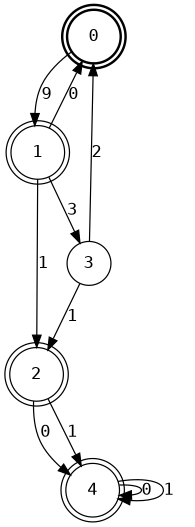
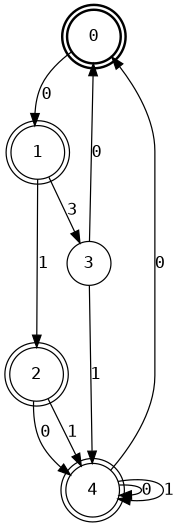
(47, 95) -> (47, 95)
(63, 100) -> (155, 270)
(97, 152) -> (97, 152)
(67, 311) -> (91, 368)
